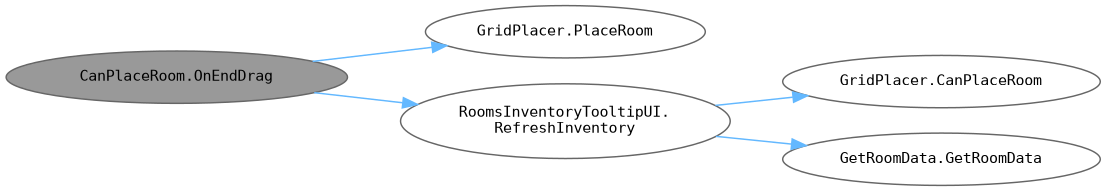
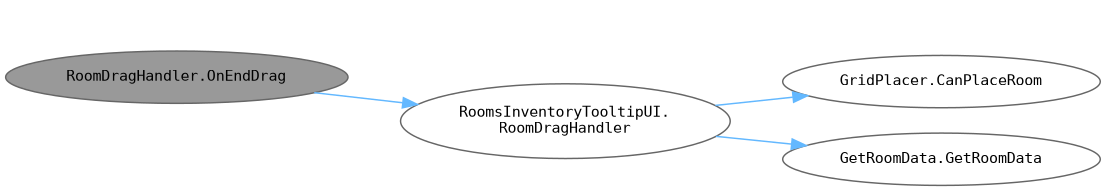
(565, 32) -> none
(177, 77) -> (177, 77)
(565, 121) -> (565, 121)
